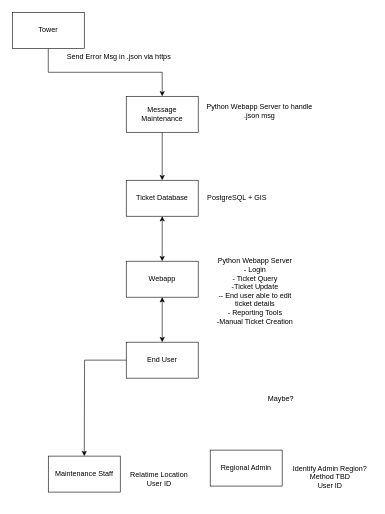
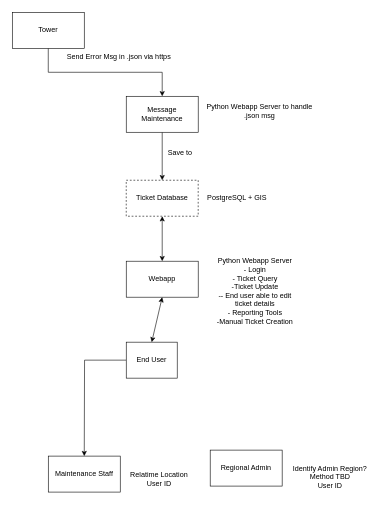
none -> (180, 153)
(162, 198) -> (162, 198)
(162, 360) -> (152, 360)
(281, 399) -> none
